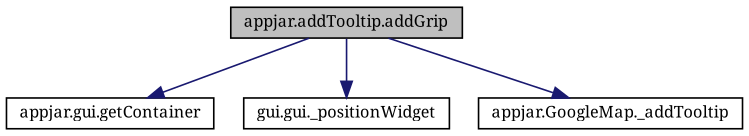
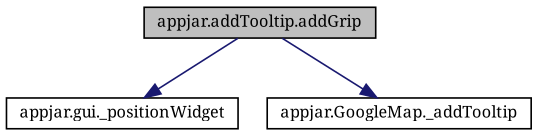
(110, 113) -> none
(347, 113) -> (122, 113)
